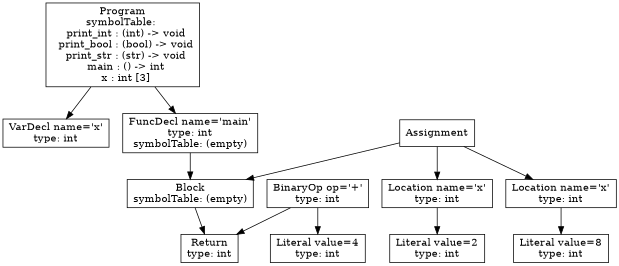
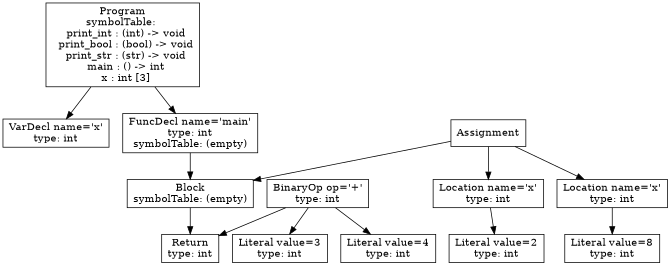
none -> (280, 248)
